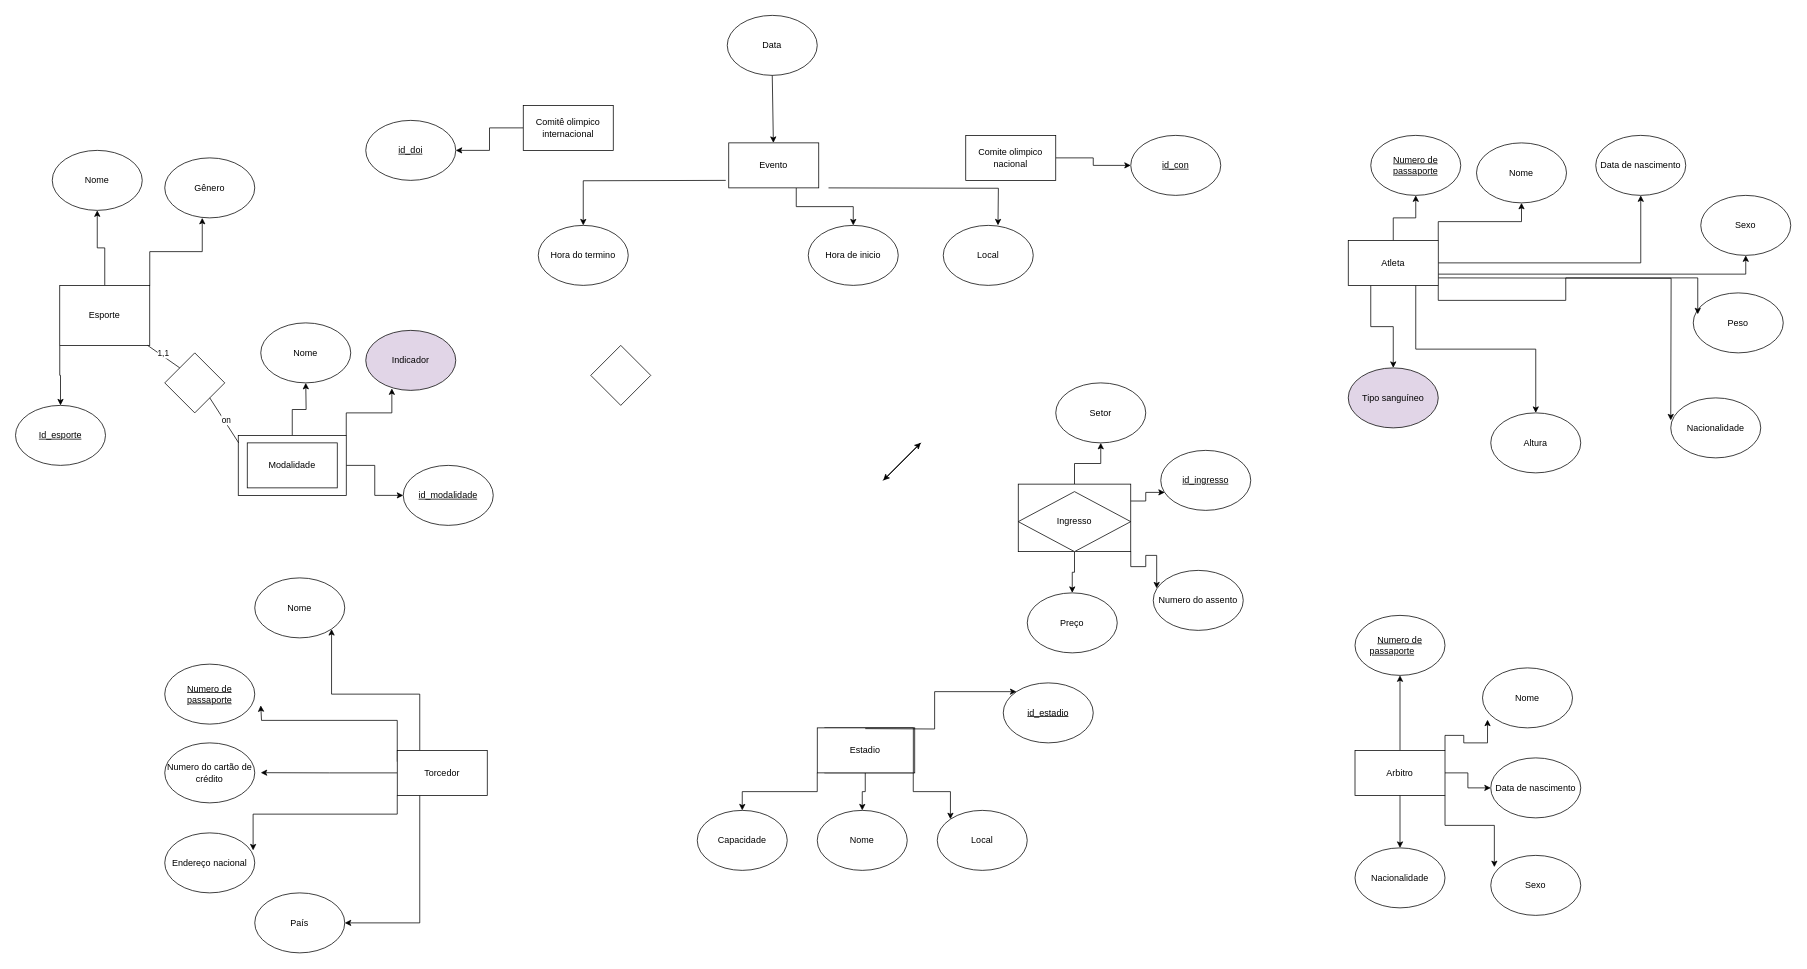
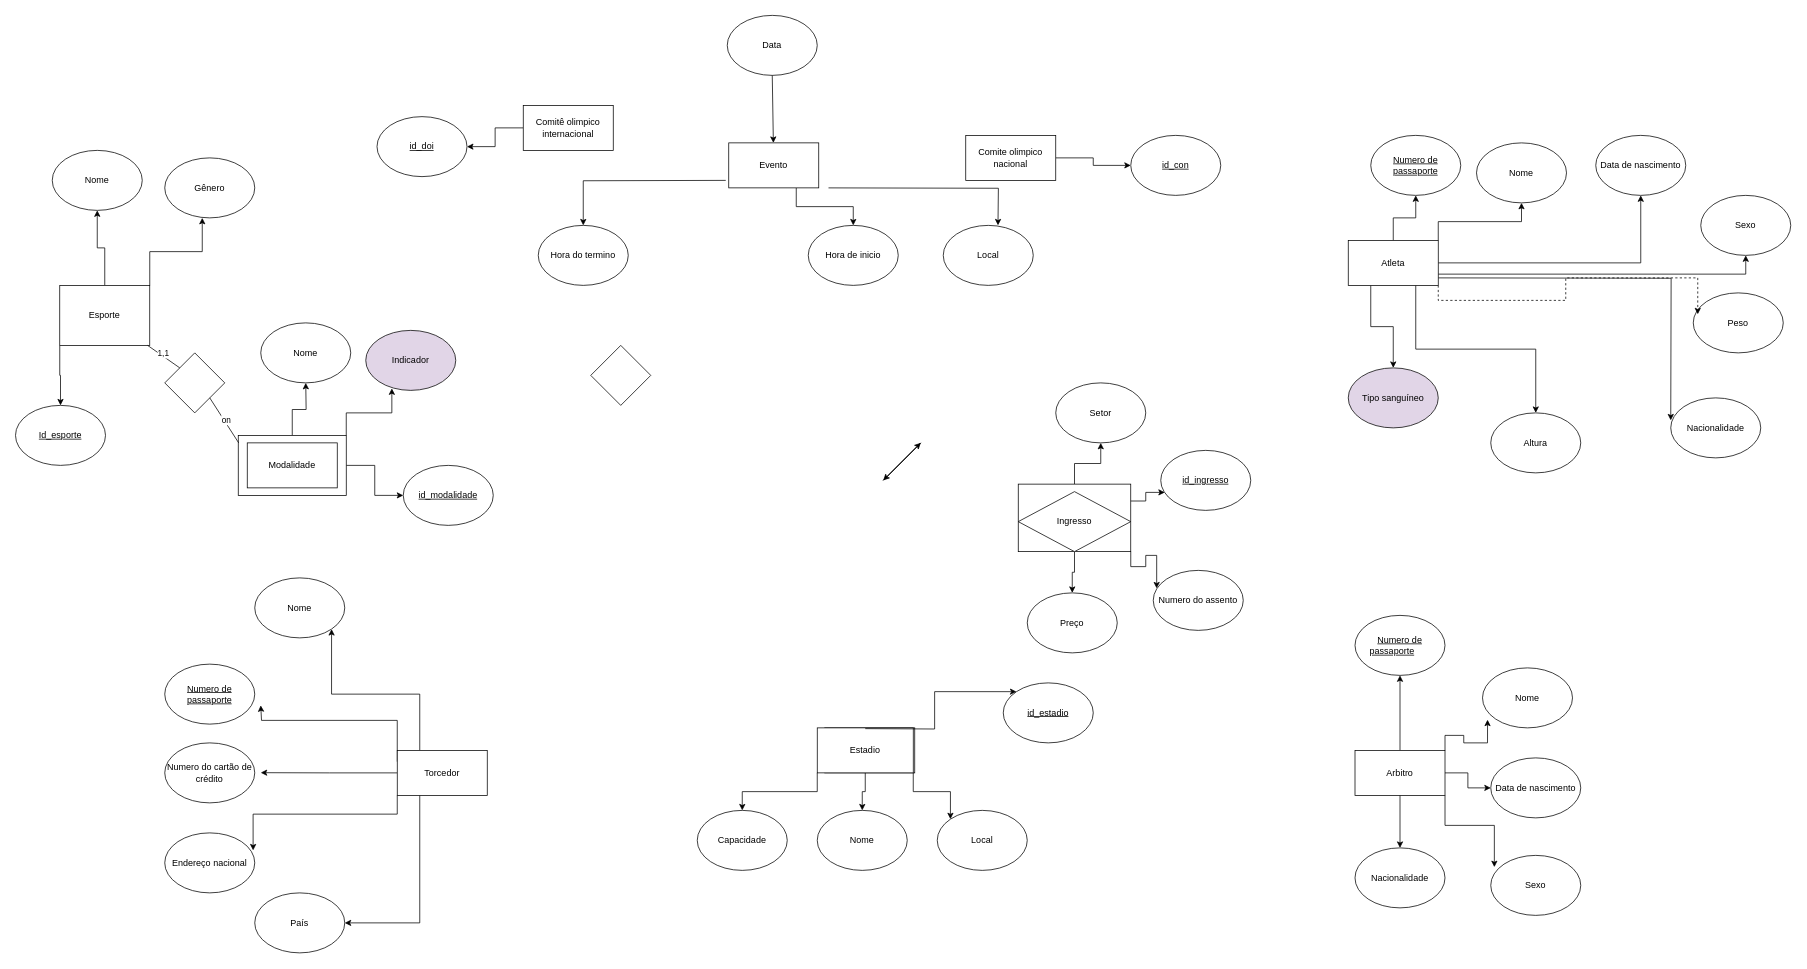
(411, 150) -> (422, 147)
(1505, 300) -> (1505, 300)
